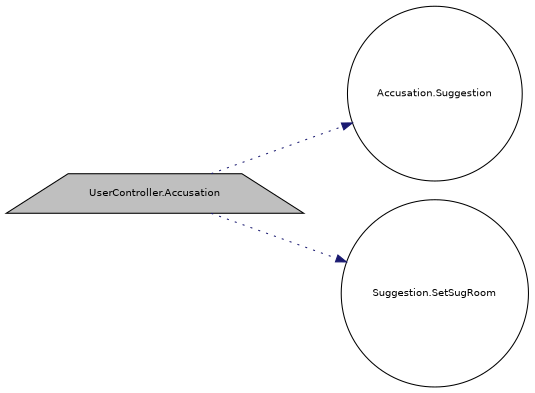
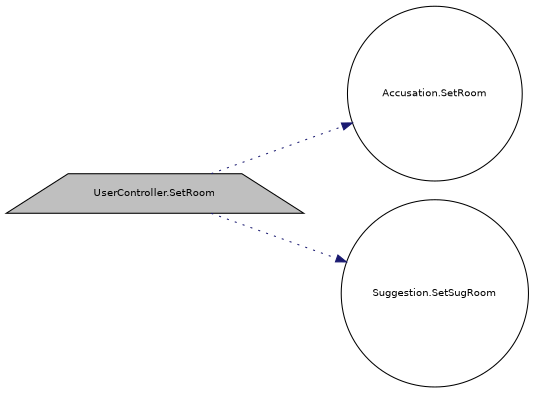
(435, 94) -> (435, 94)
(155, 193) -> (155, 193)
